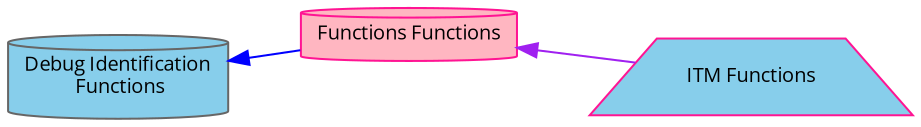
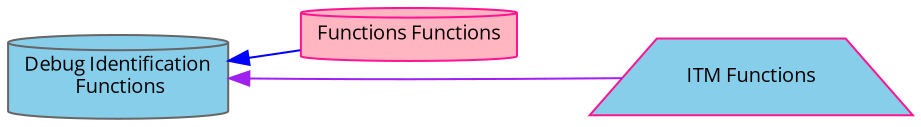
(587, 56) -> (436, 79)
